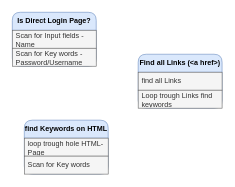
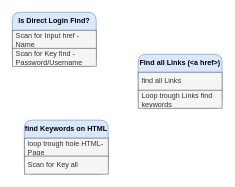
(54, 21) -> (54, 21)
(55, 39) -> (55, 39)
(55, 57) -> (55, 57)
(61, 165) -> (55, 165)
